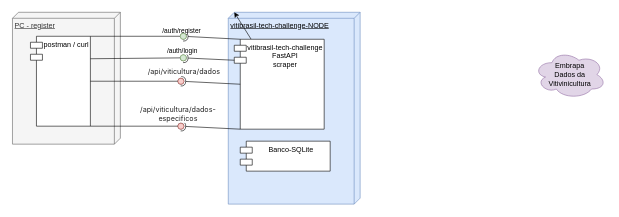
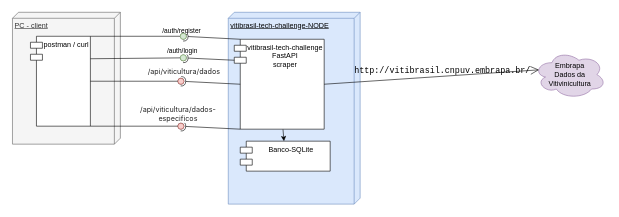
(38, 26) -> (33, 26)
(244, 28) -> (283, 134)
none -> (435, 77)
